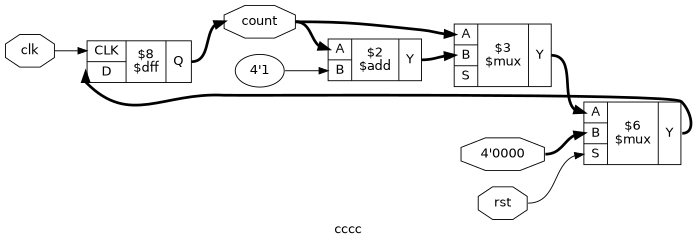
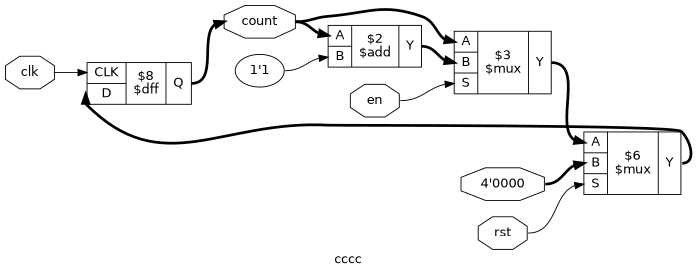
(260, 71) -> (260, 71)
none -> (375, 101)
